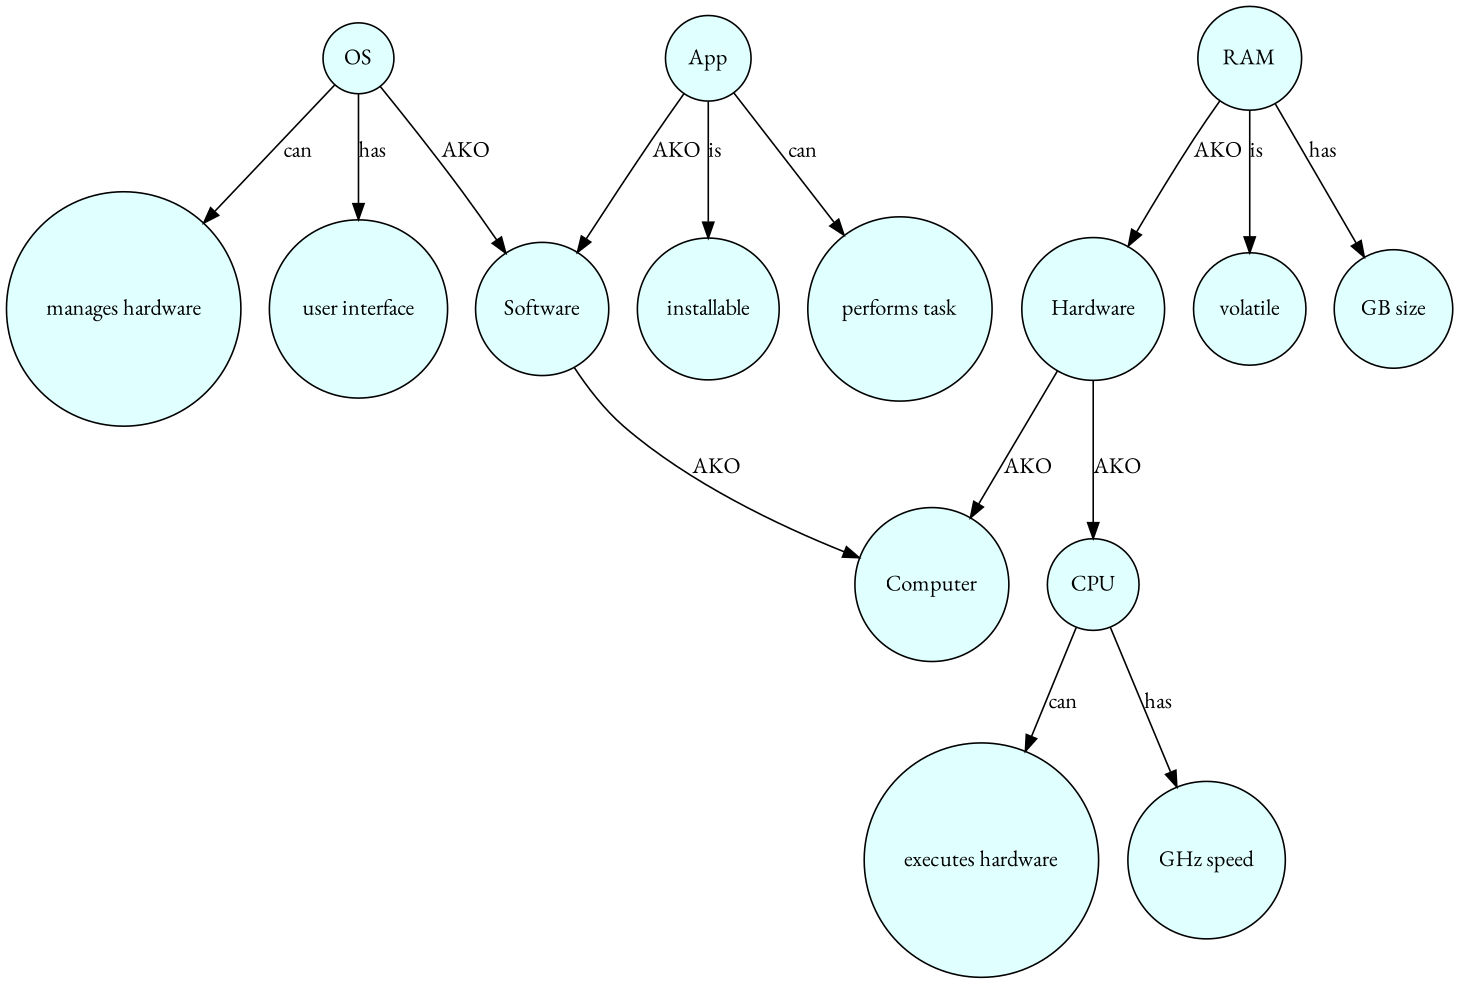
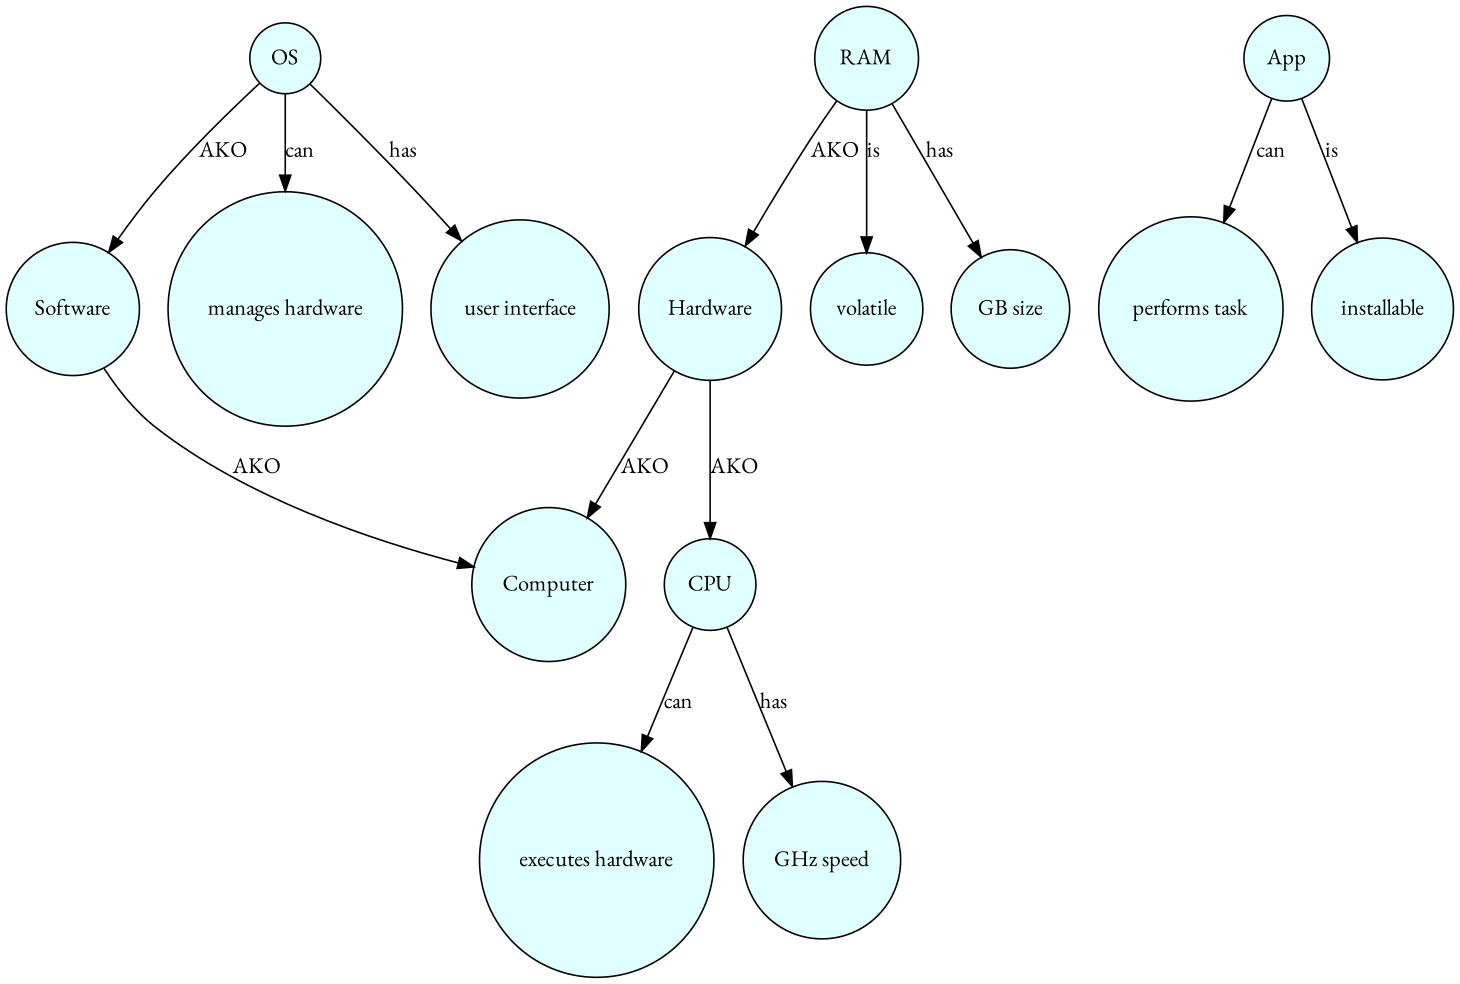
(634, 166) -> none
